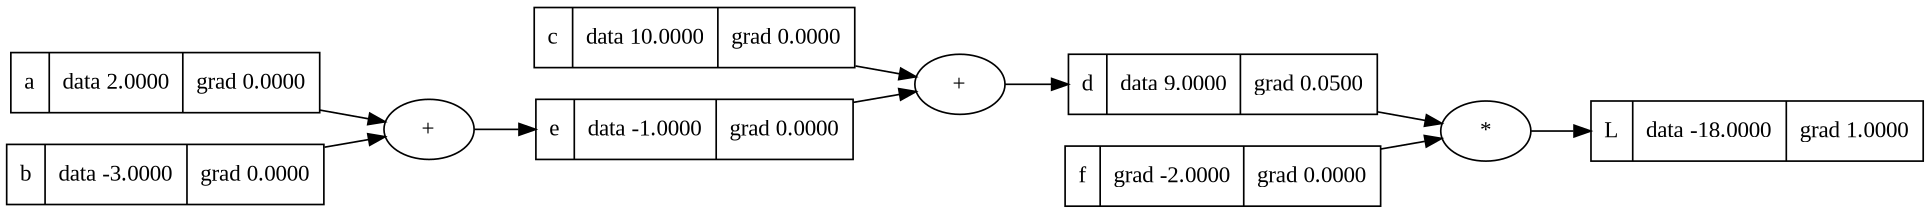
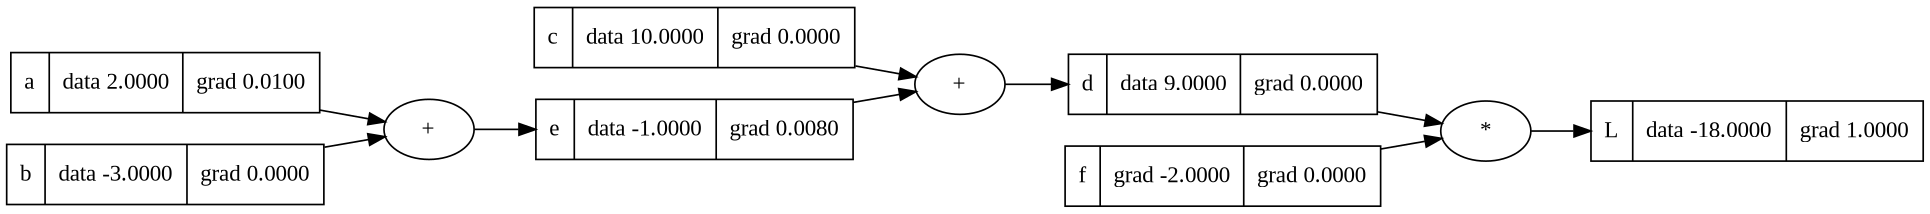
(251, 82) -> (251, 82)
(1309, 83) -> (1309, 83)
(785, 129) -> (785, 129)
